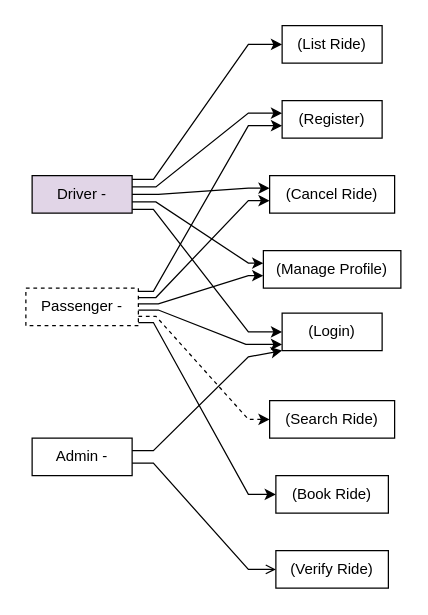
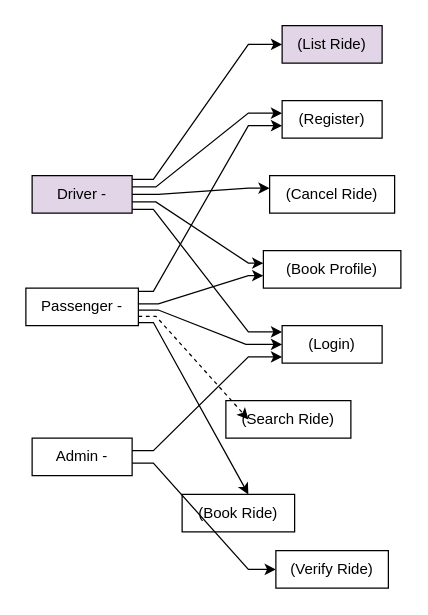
(332, 44) -> (332, 44)
(200, 251) -> none
(332, 269) -> (332, 269)
(82, 307) -> (82, 307)
(332, 332) -> (332, 344)
(332, 419) -> (288, 419)
(332, 494) -> (238, 513)
(268, 569) -> (266, 569)
